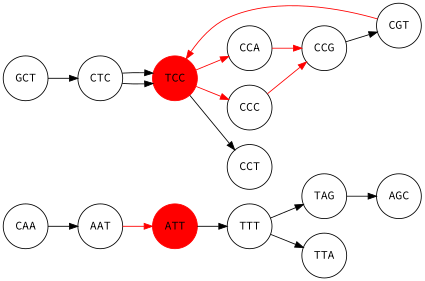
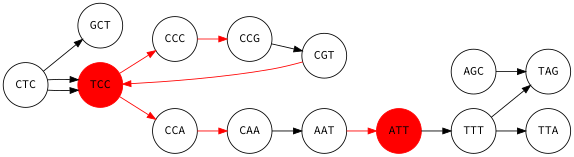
(283, 48) -> (208, 131)
(59, 78) -> (60, 58)
(250, 167) -> none
(357, 196) -> (507, 72)
